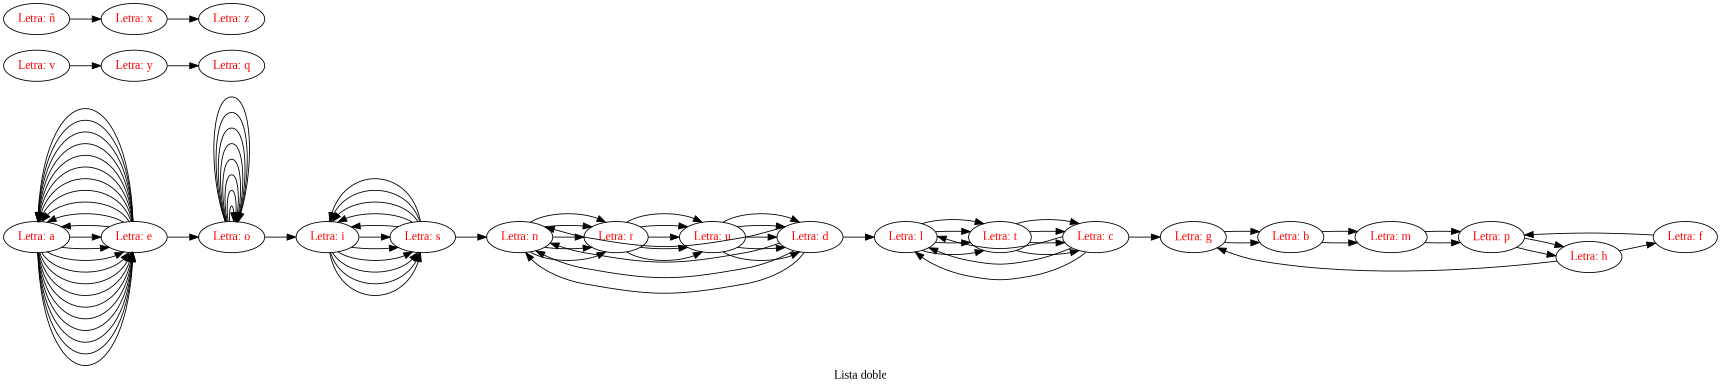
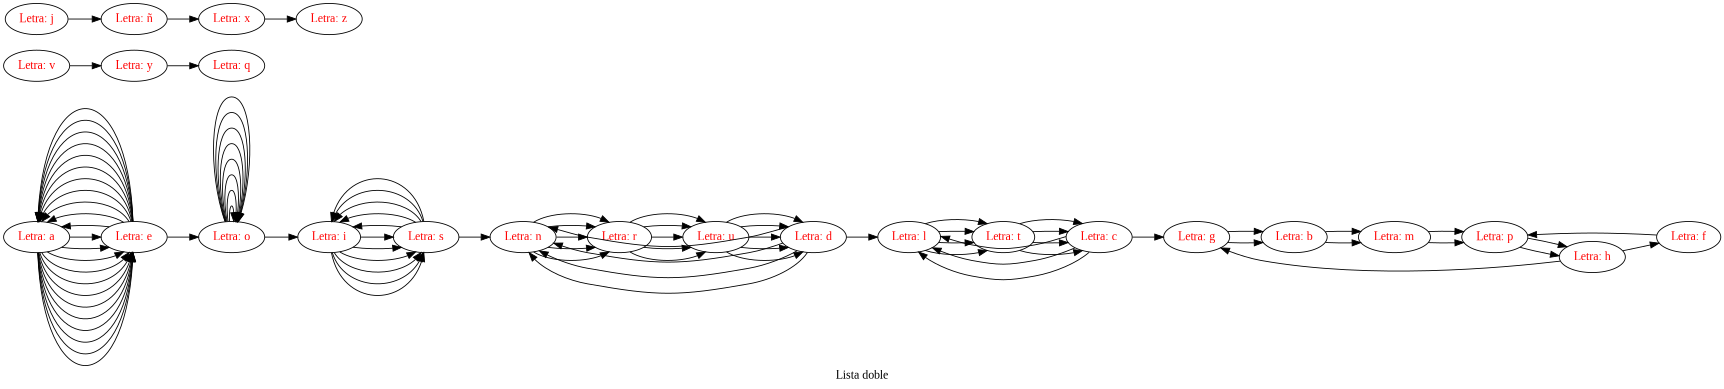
none -> (37, 19)
